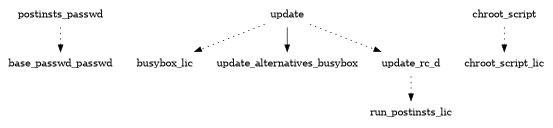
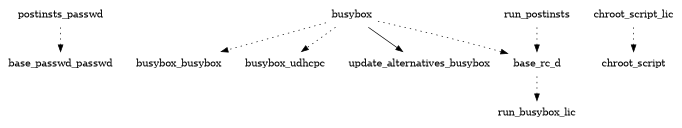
(287, 15) -> (352, 15)
none -> (537, 15)
(504, 36) -> (634, 36)
(165, 64) -> (179, 64)
none -> (285, 64)
(411, 64) -> (537, 64)
(411, 113) -> (537, 113)
